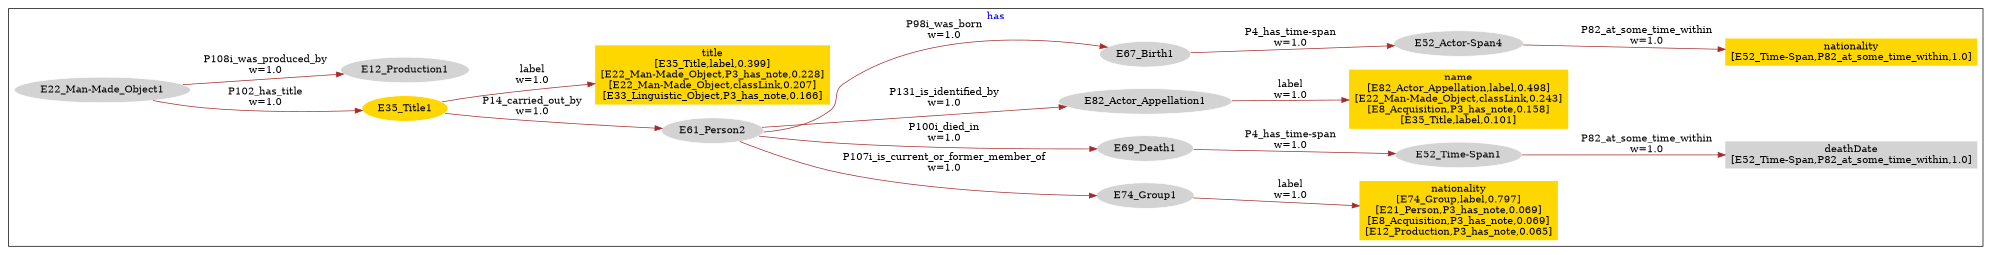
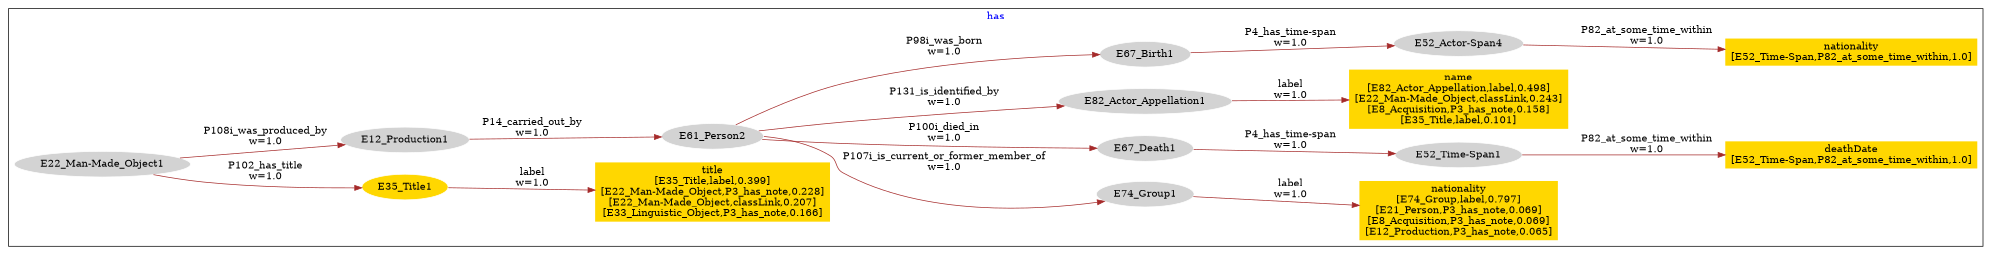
(550, 122) -> (562, 138)
(1145, 148) -> (1145, 148)
(1851, 155) -> (1851, 155)
